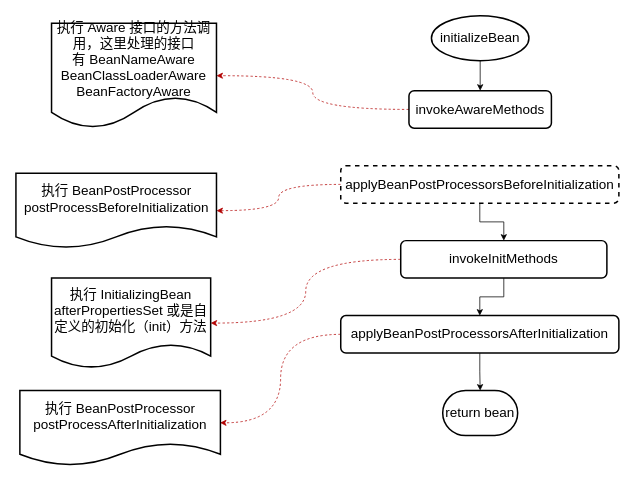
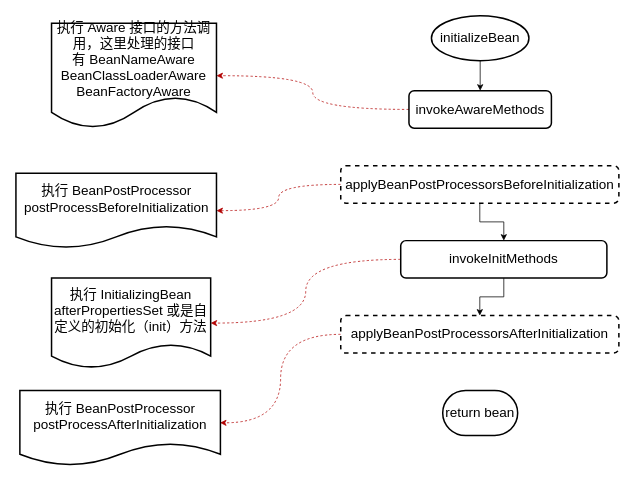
(480, 334) -> (480, 334)
(480, 369) -> none
